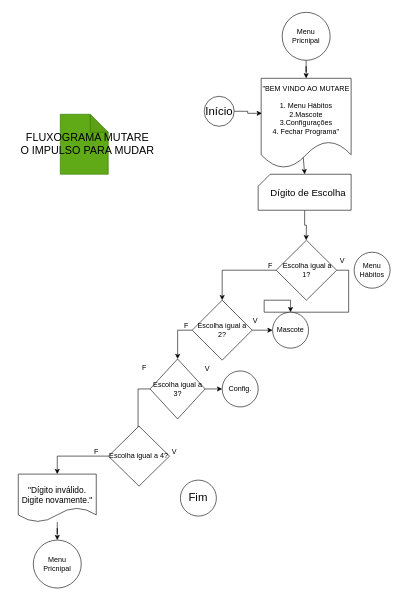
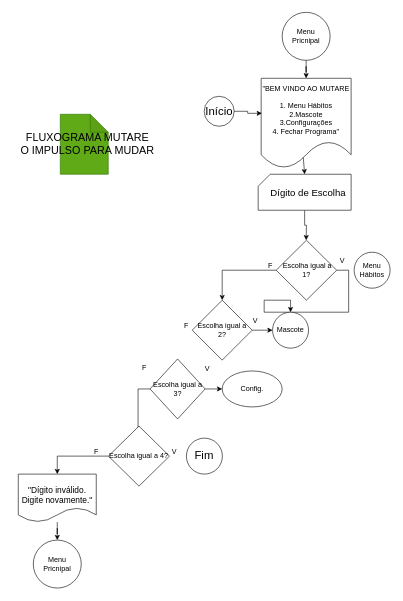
(178, 342) -> none
(240, 389) -> (252, 389)
(198, 498) -> (204, 456)
